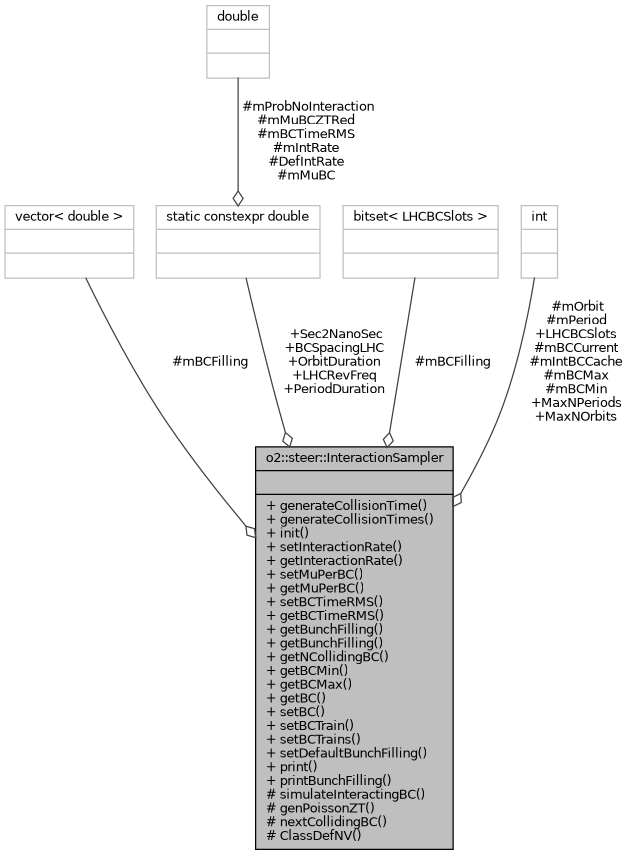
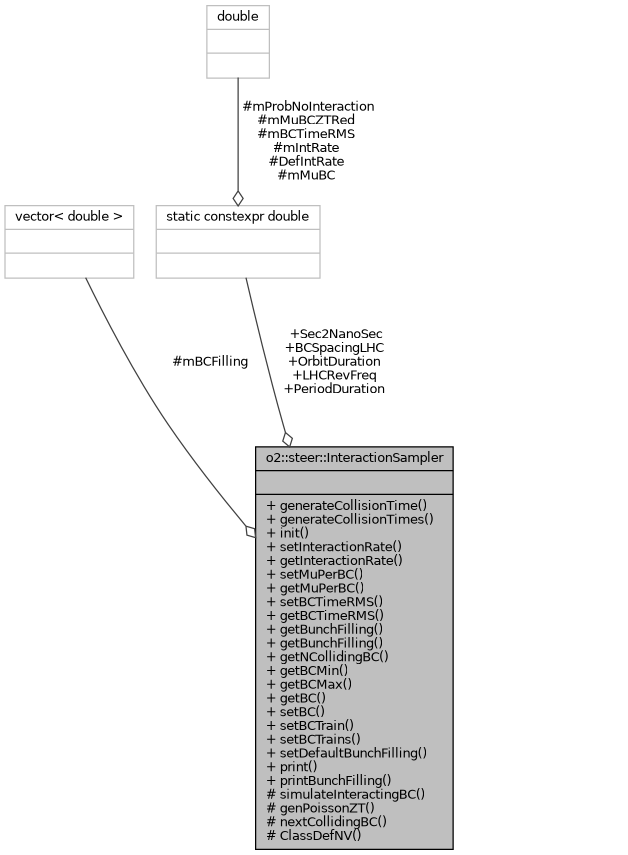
(421, 242) -> none
(539, 242) -> none
